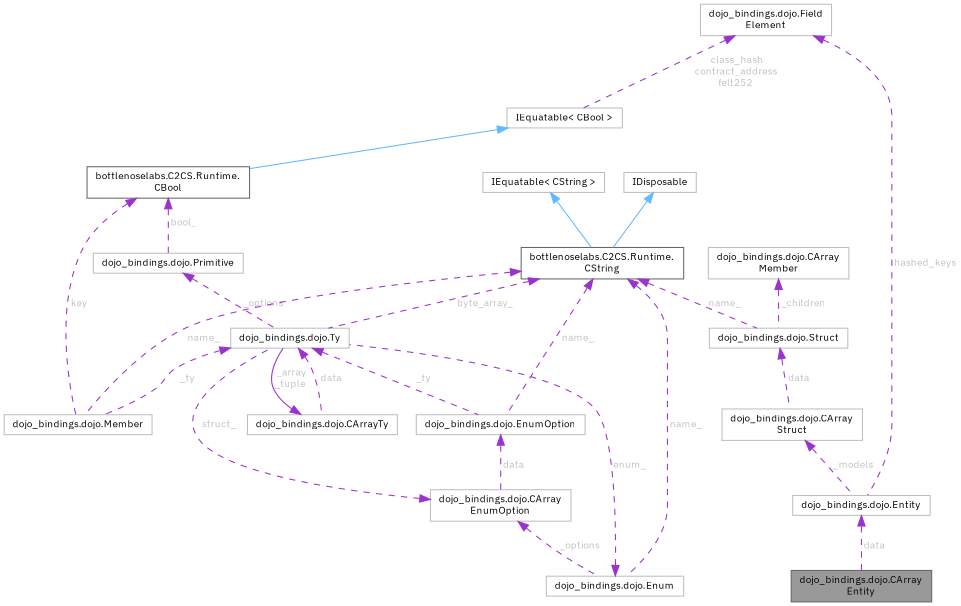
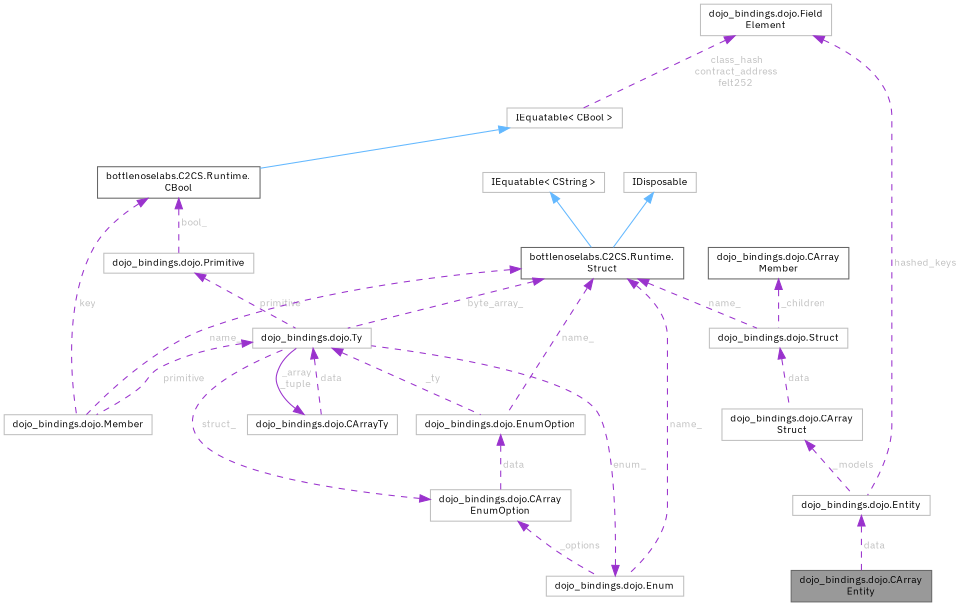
(602, 263) -> (602, 263)
(779, 263) -> (779, 263)
(262, 304) -> (279, 304)
(187, 379) -> (183, 379)
